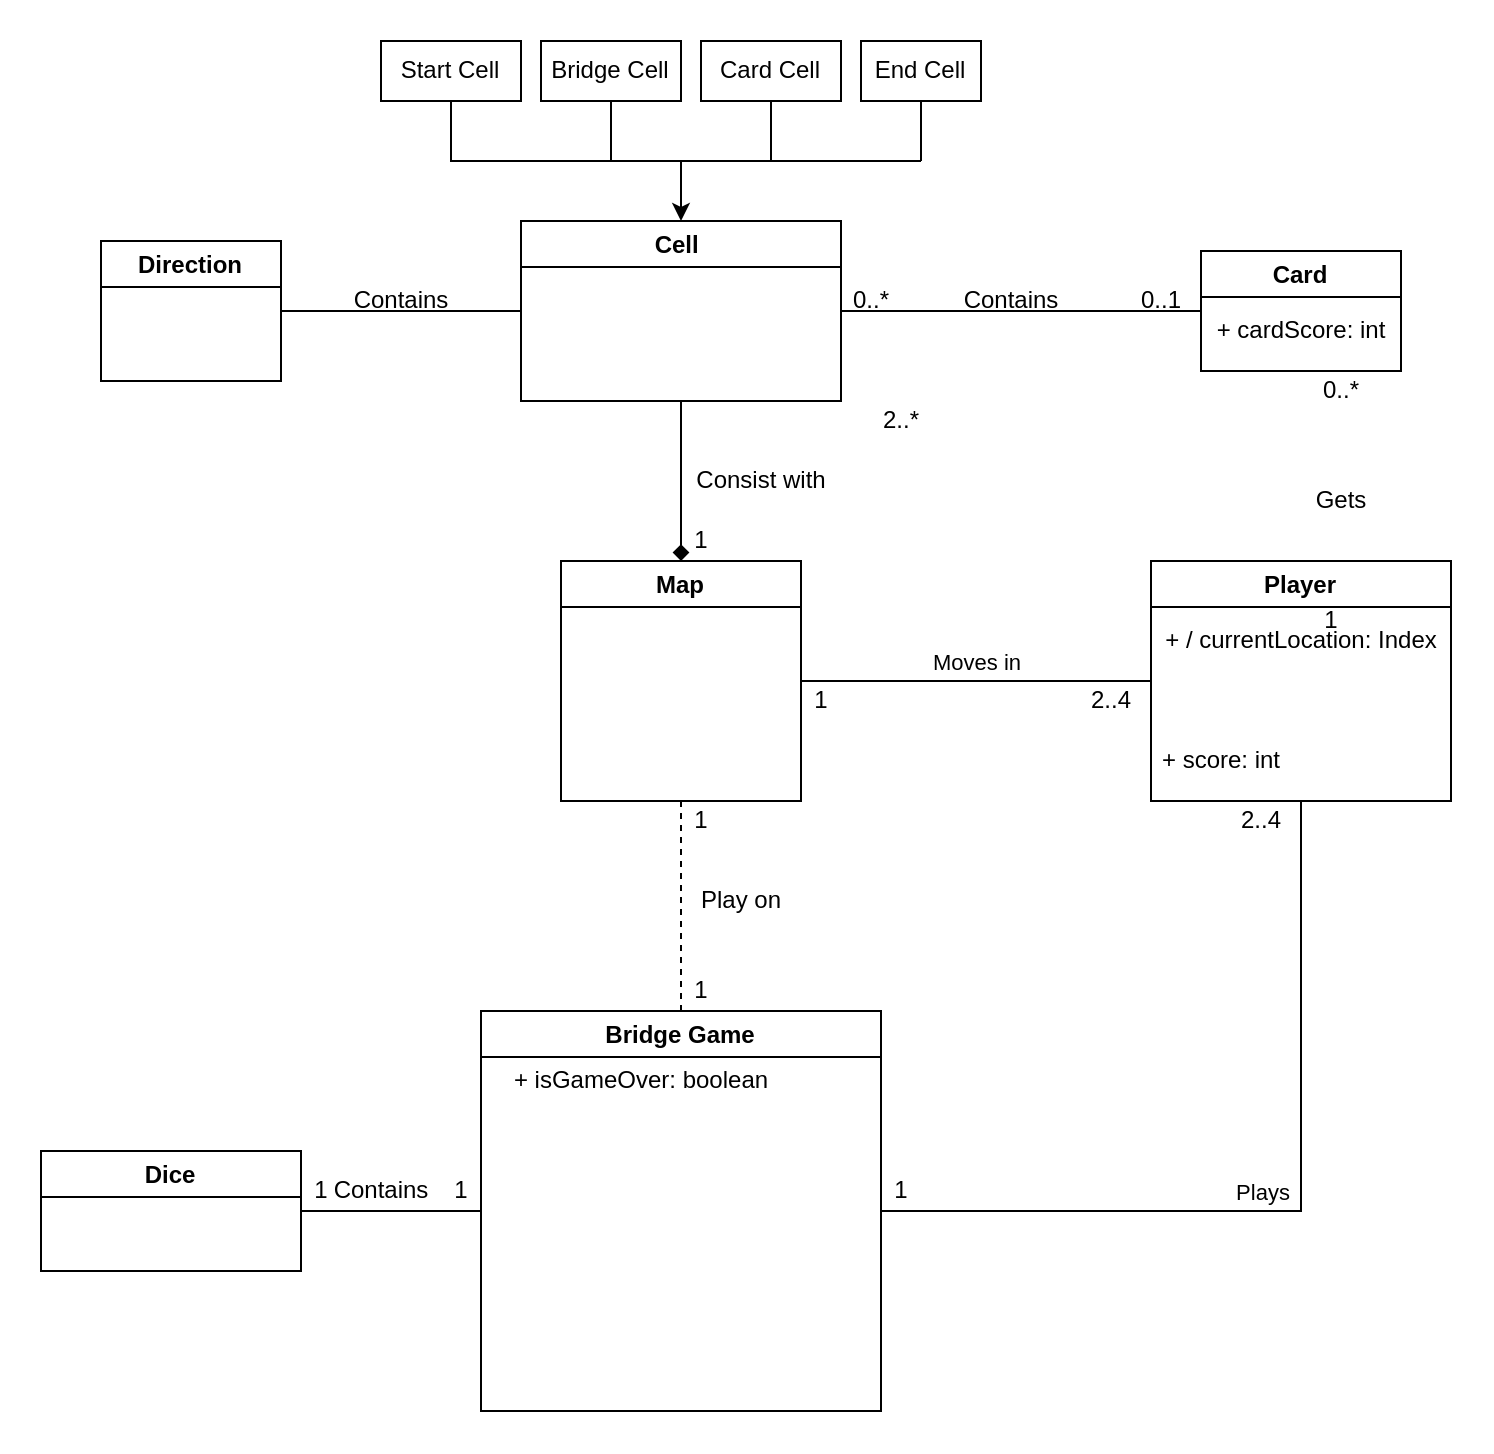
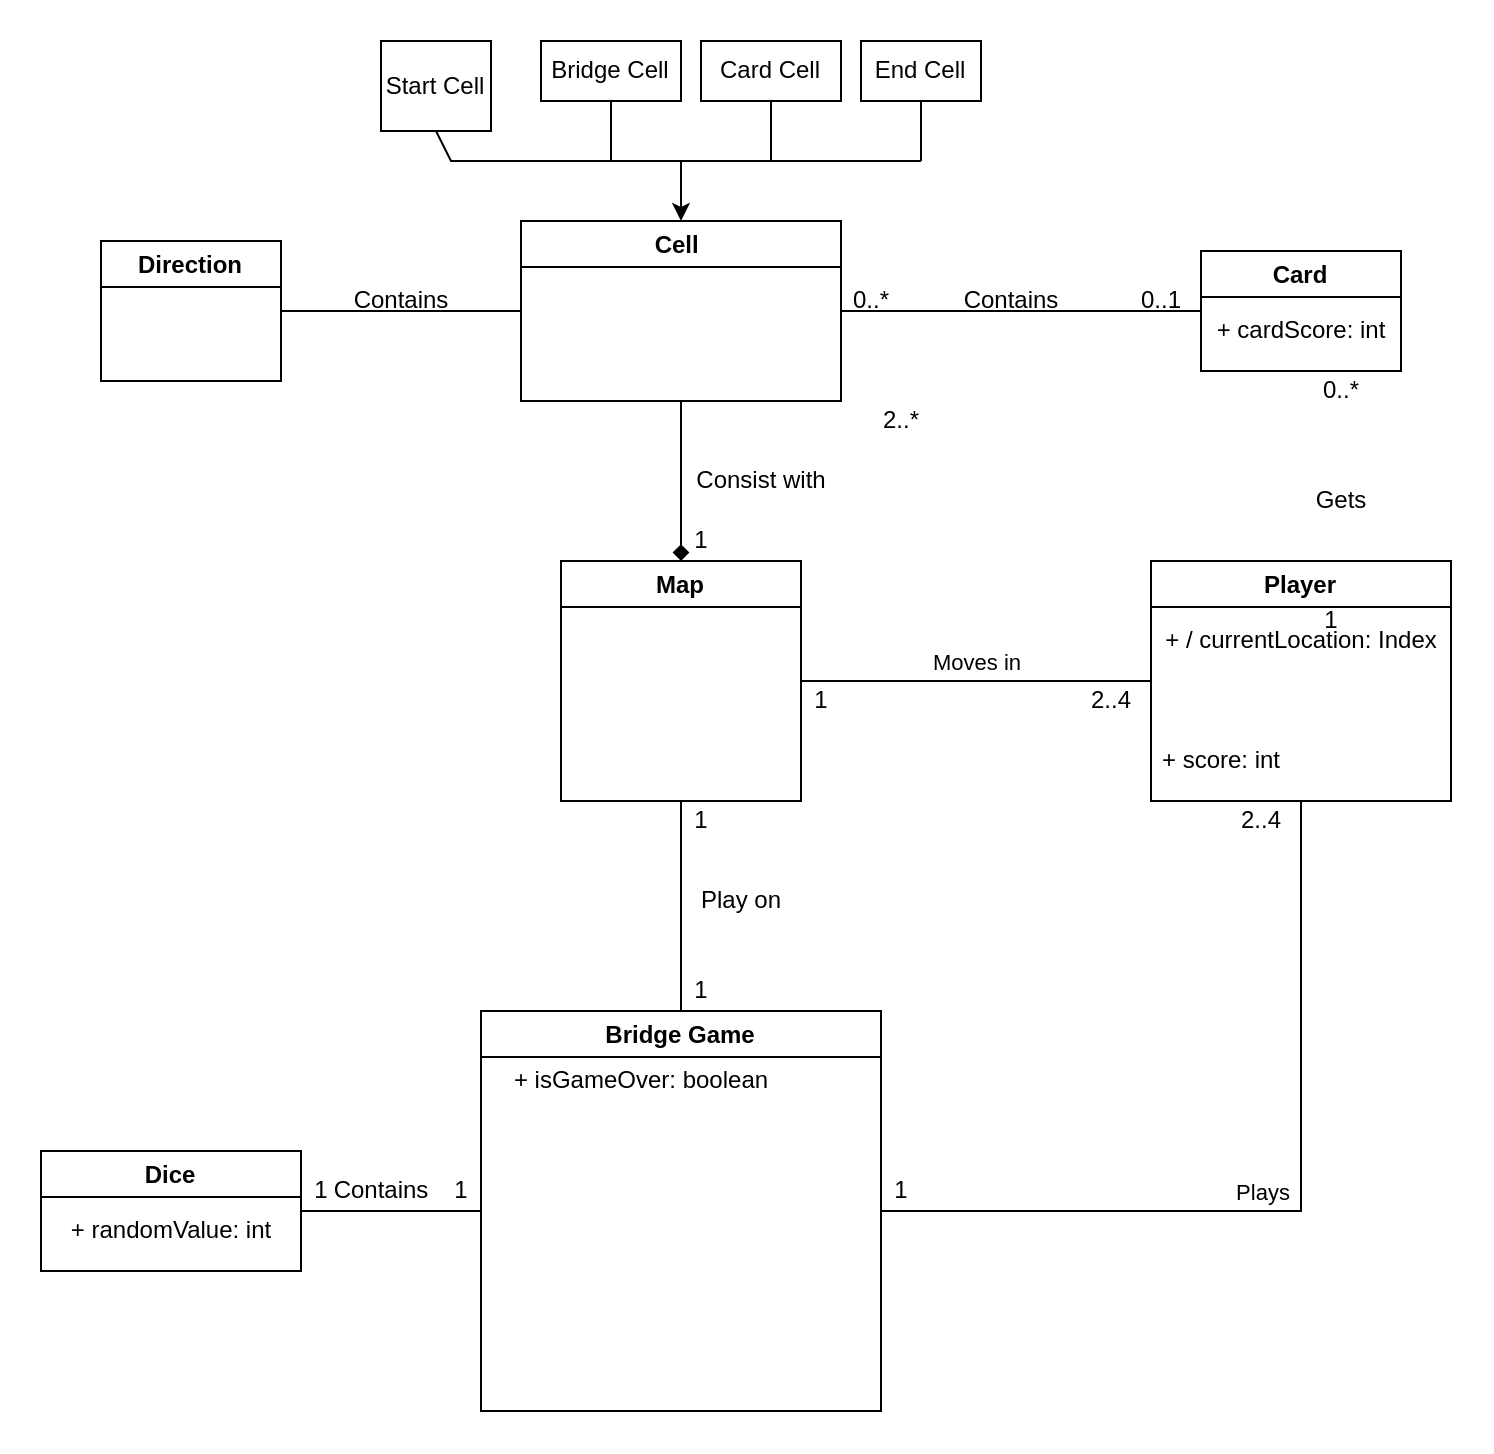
(451, 71) -> (436, 86)
(681, 906) -> (681, 906)
none -> (171, 1231)
